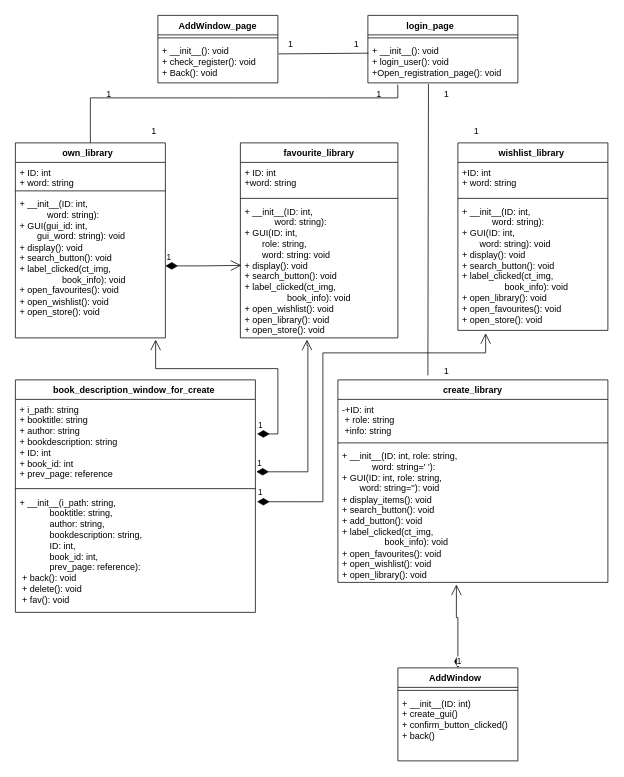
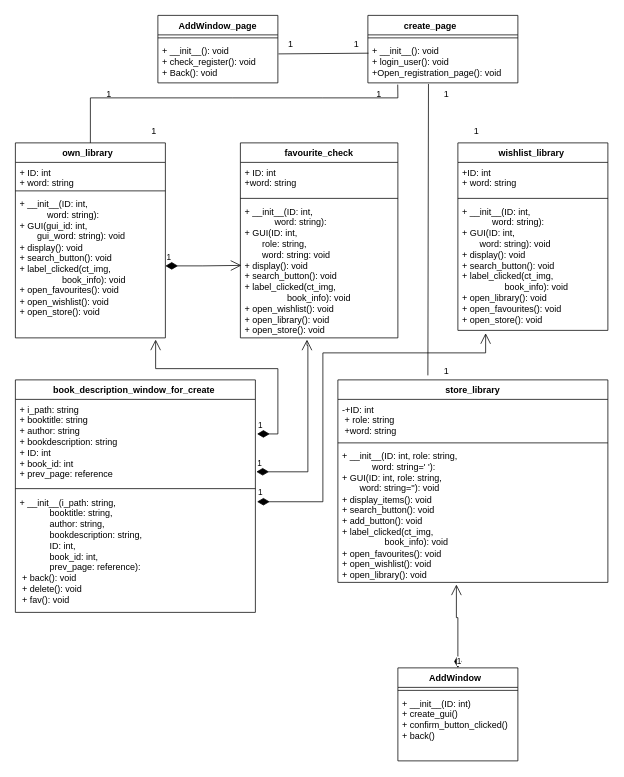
(443, 26) -> (443, 26)
(319, 154) -> (319, 154)
(473, 391) -> (473, 391)
(372, 421) -> (372, 421)
